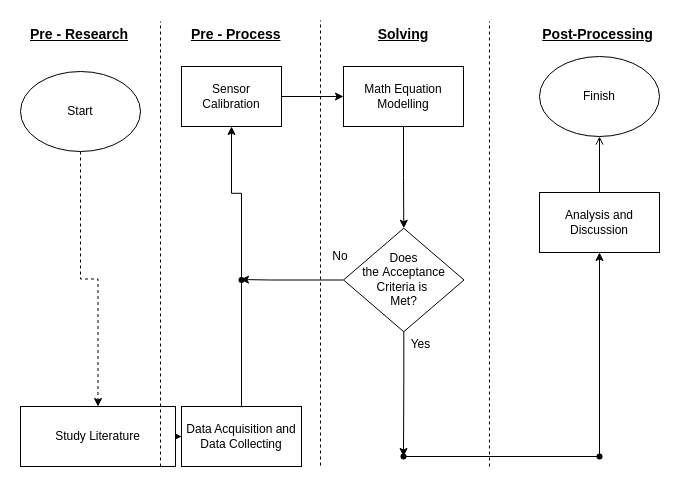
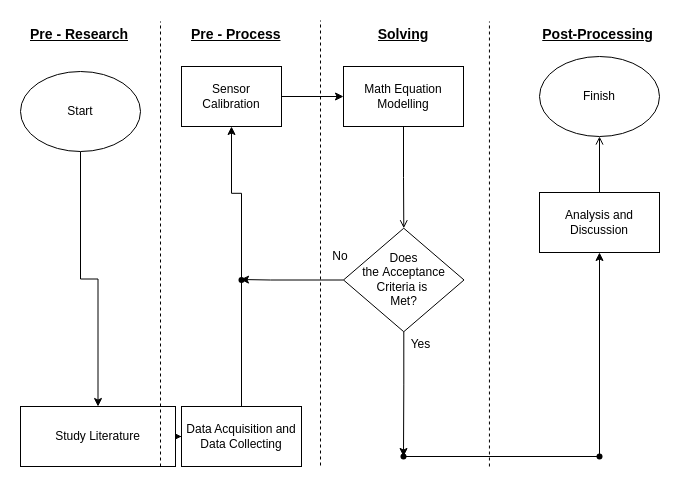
(404, 220) -> (404, 221)
(86, 279) -> (86, 279)
